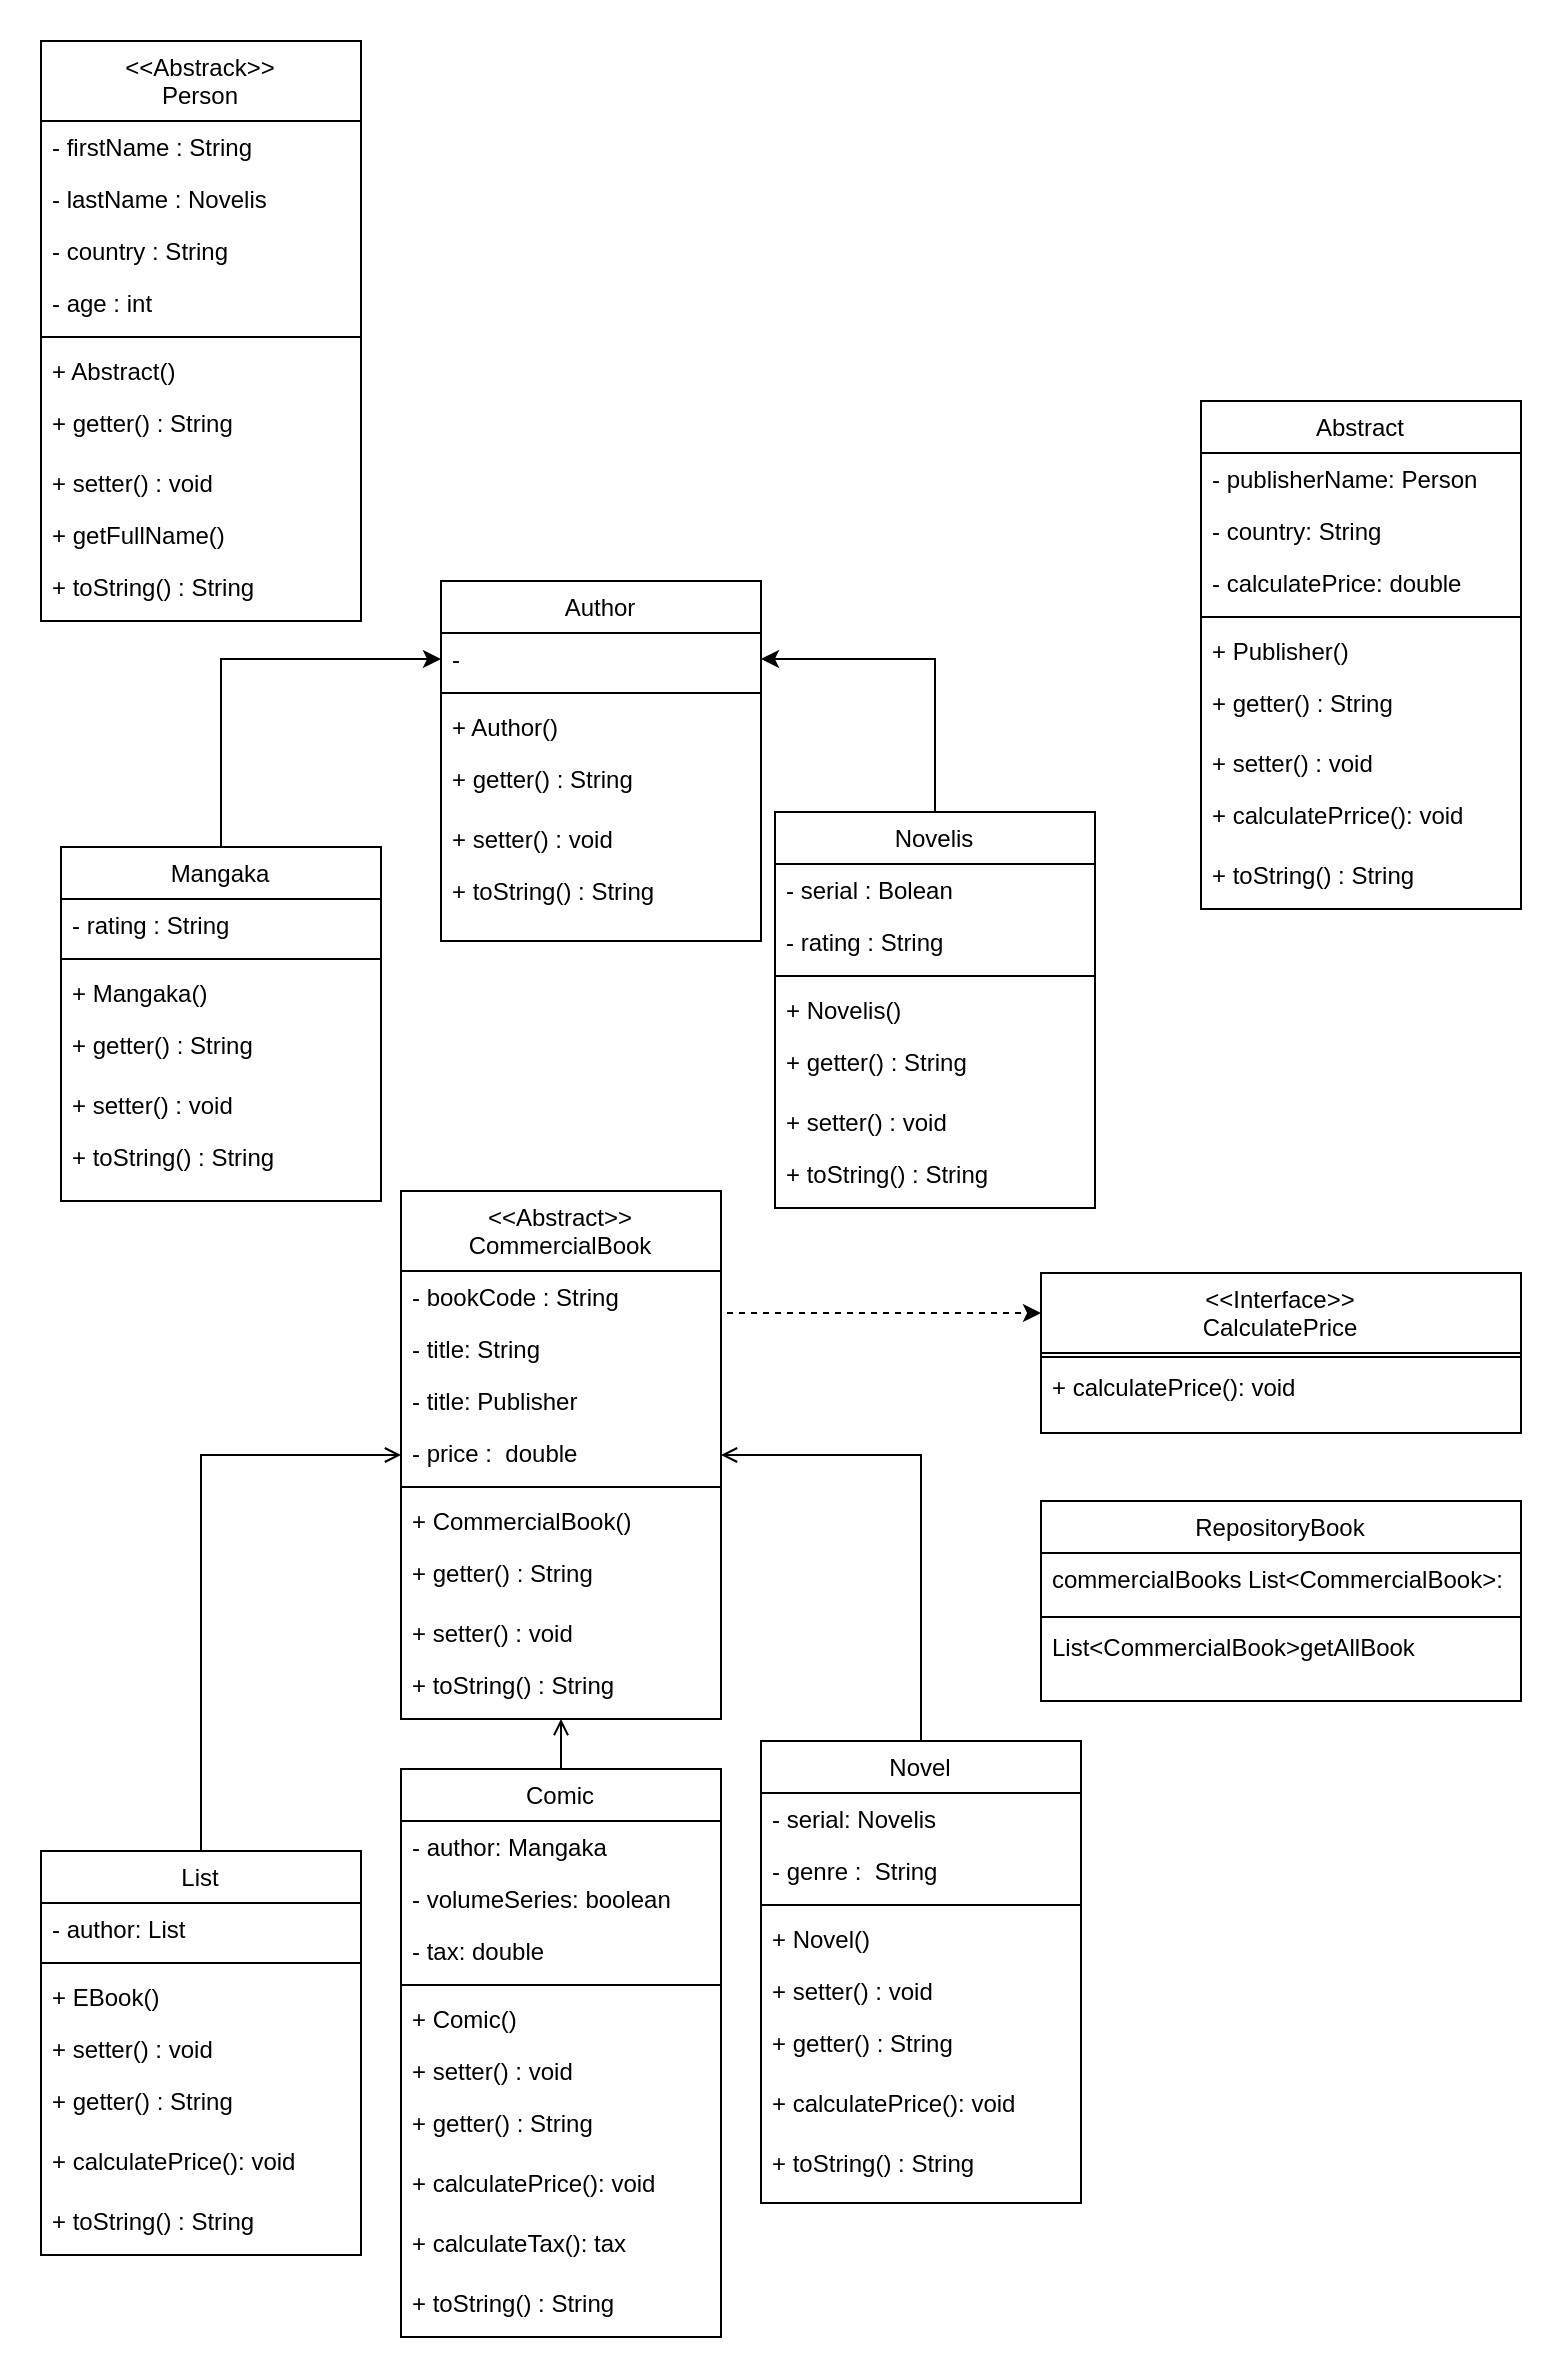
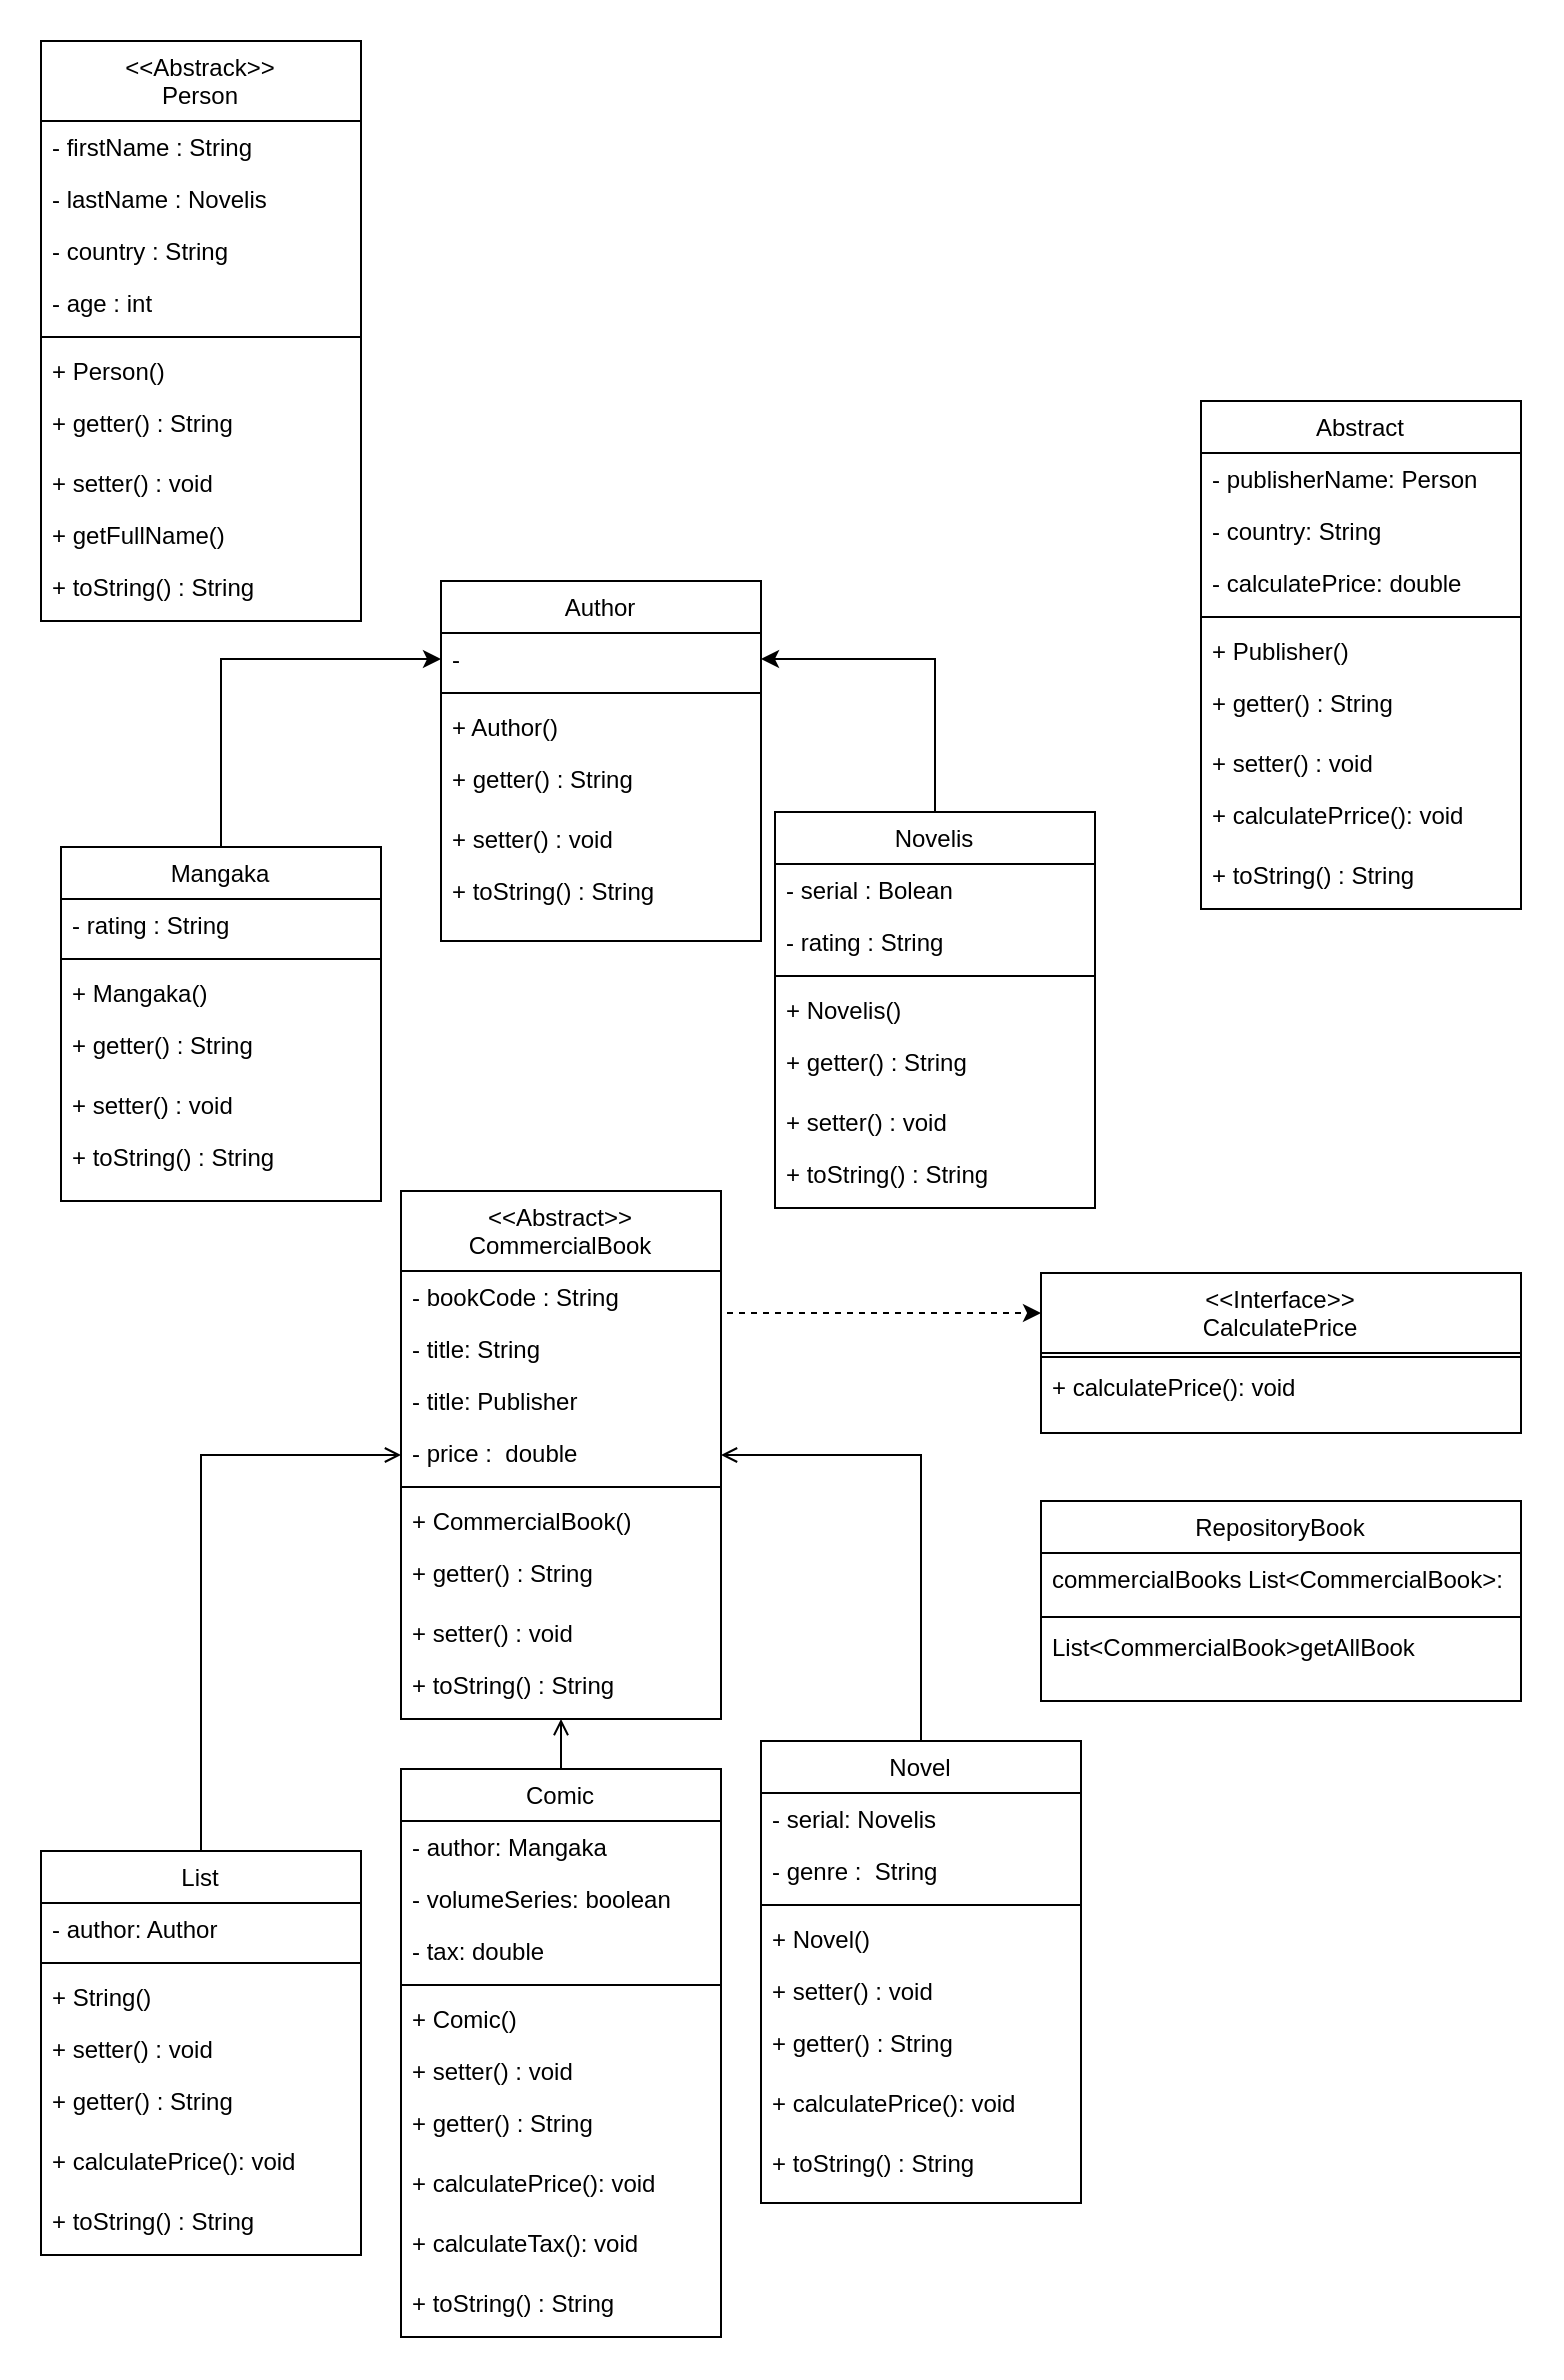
(130, 372) -> (116, 372)
(134, 1930) -> (150, 1930)
(109, 1998) -> (113, 1998)
(541, 2244) -> (544, 2244)
